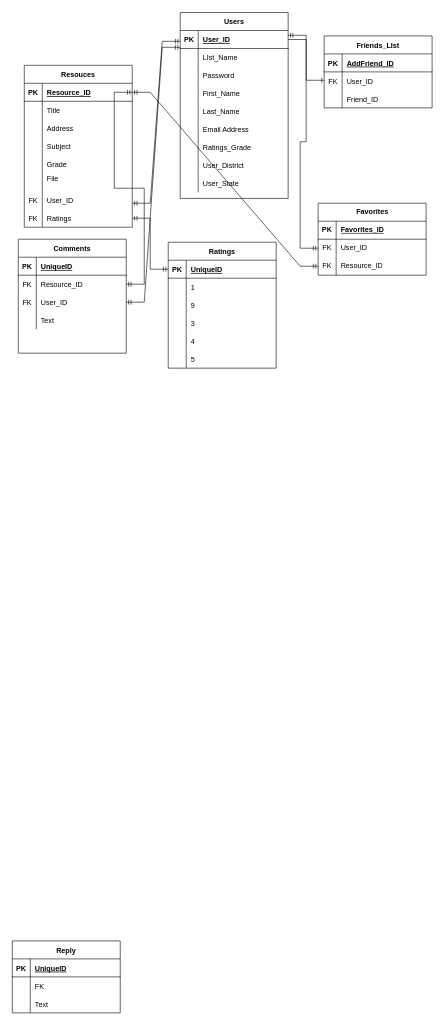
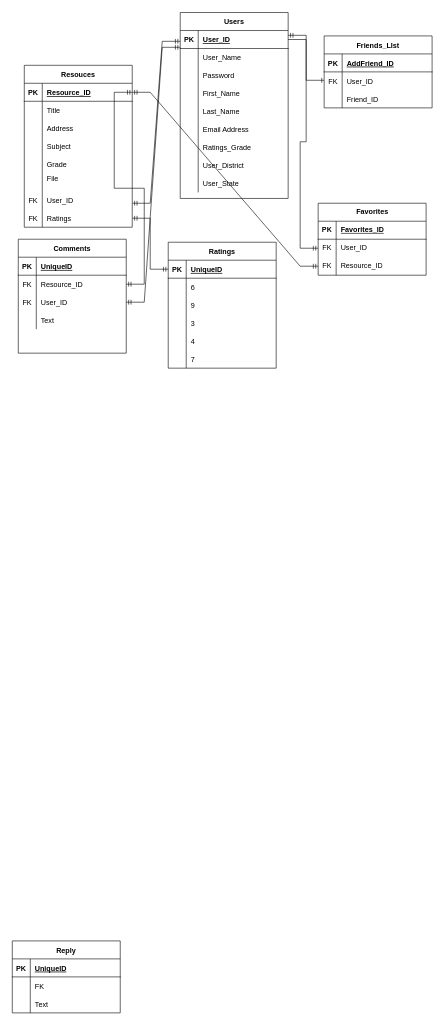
(221, 58) -> (221, 58)
(193, 287) -> (193, 287)
(193, 359) -> (193, 359)
